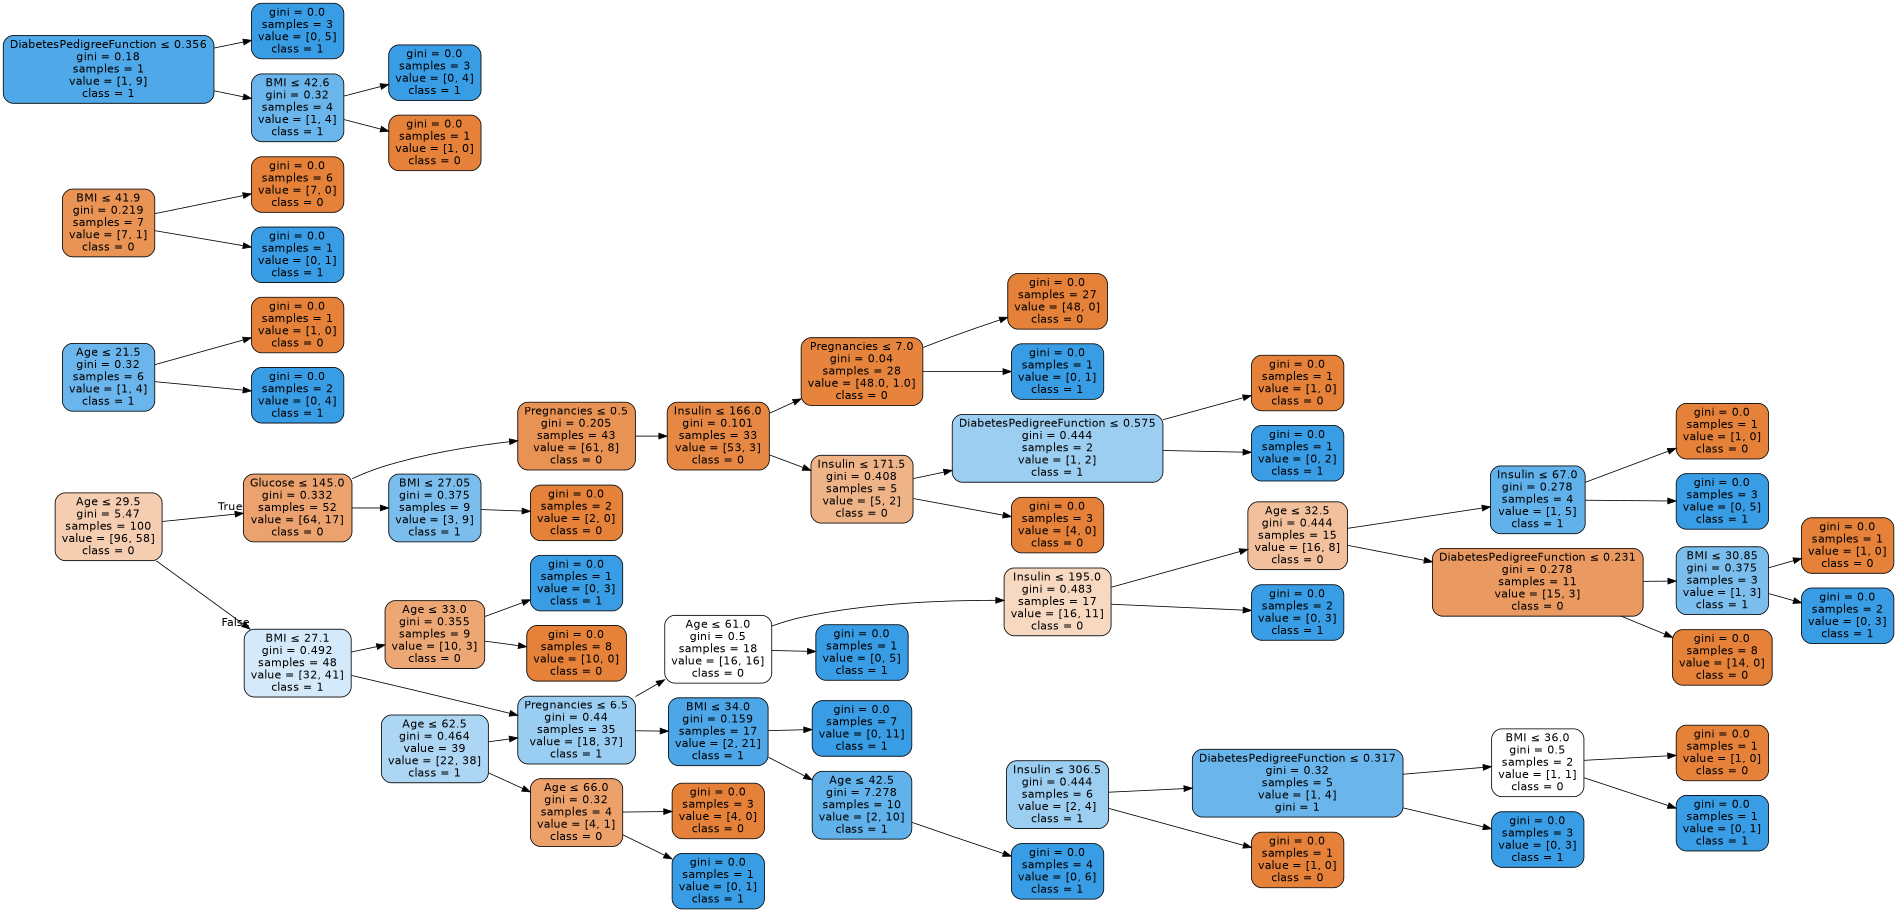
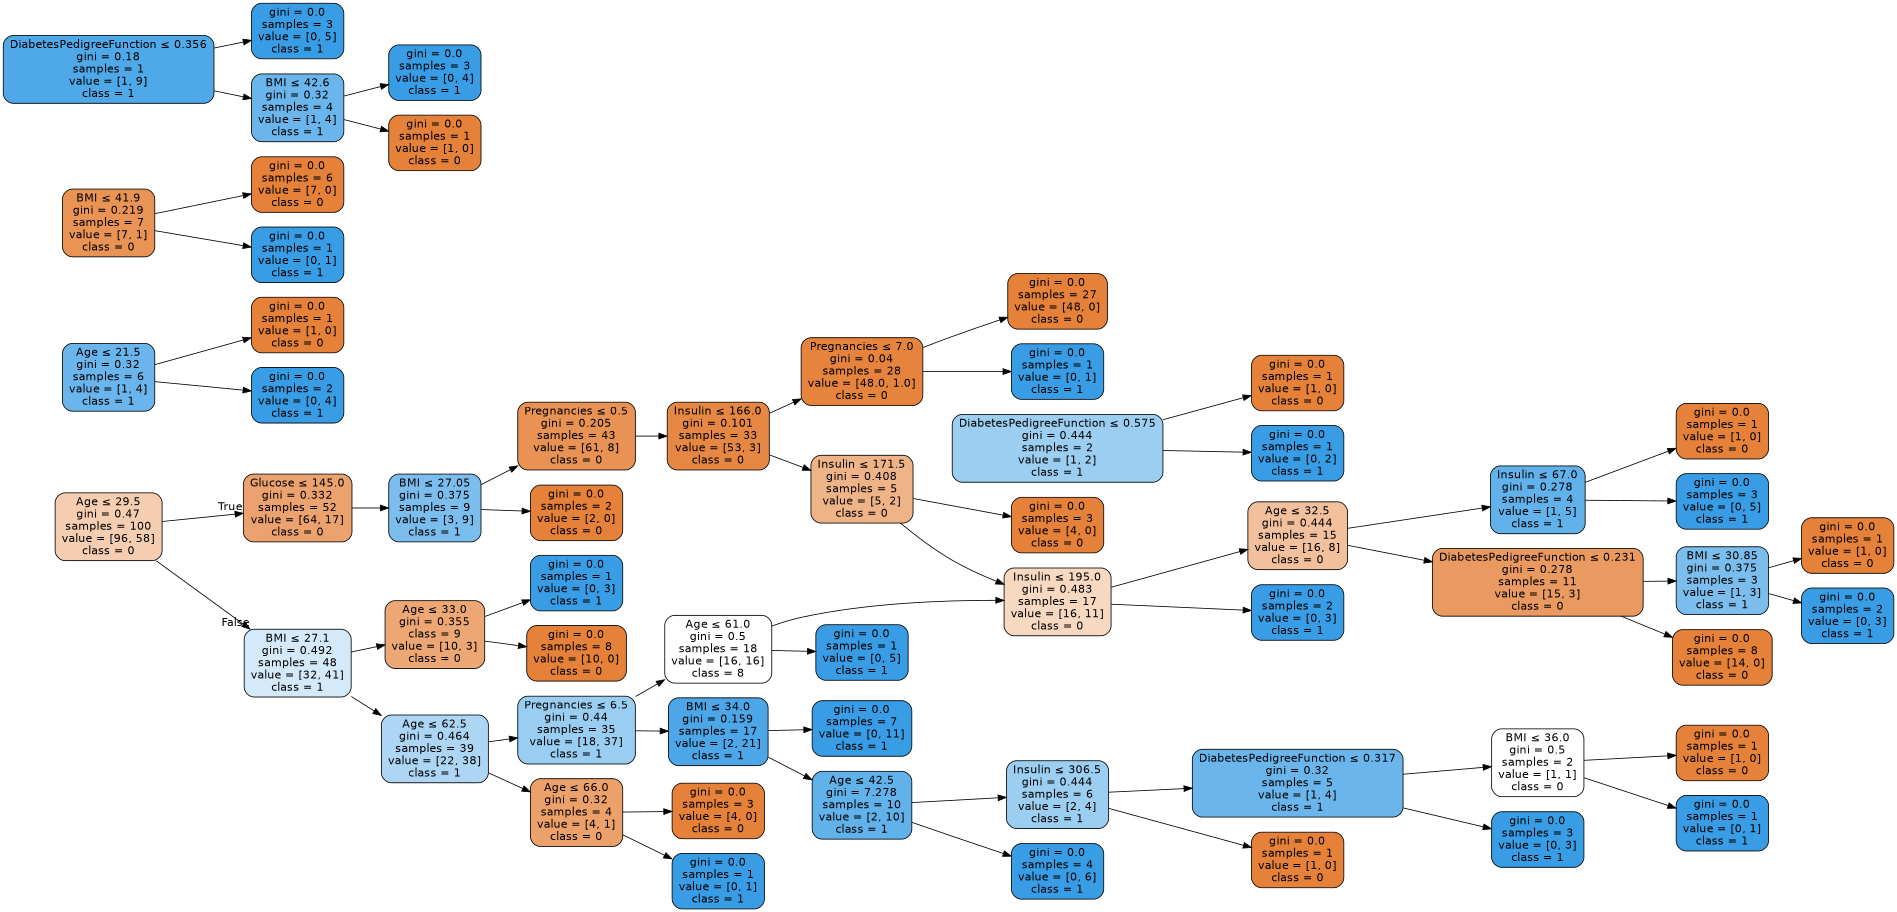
(429, 455) -> (496, 477)
(929, 475) -> (946, 556)
(109, 514) -> (109, 514)
(435, 634) -> (435, 634)
(718, 673) -> (718, 673)
(431, 694) -> (363, 704)
(435, 748) -> (435, 748)
none -> (955, 800)
(1298, 807) -> (1298, 807)
